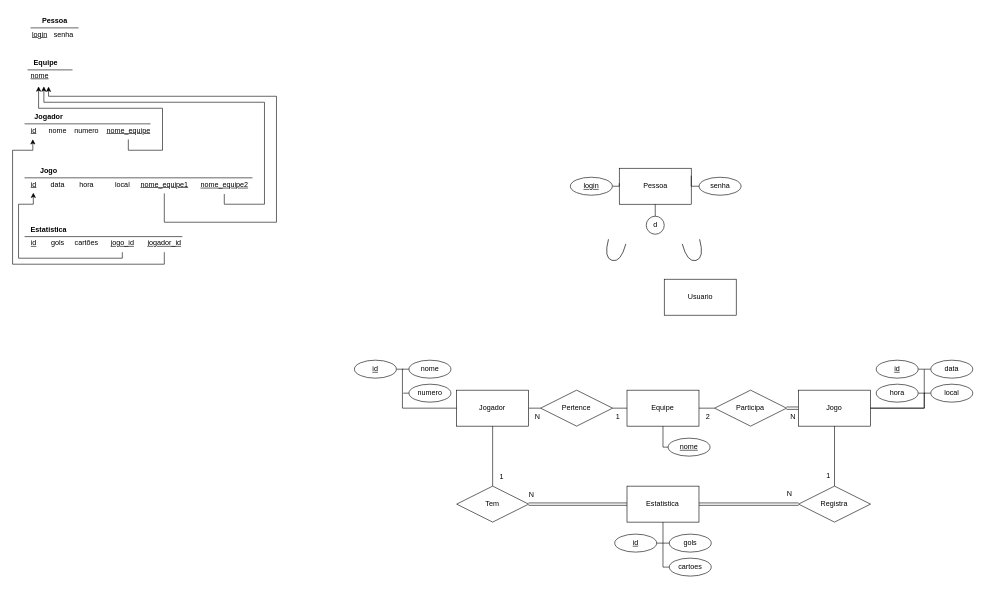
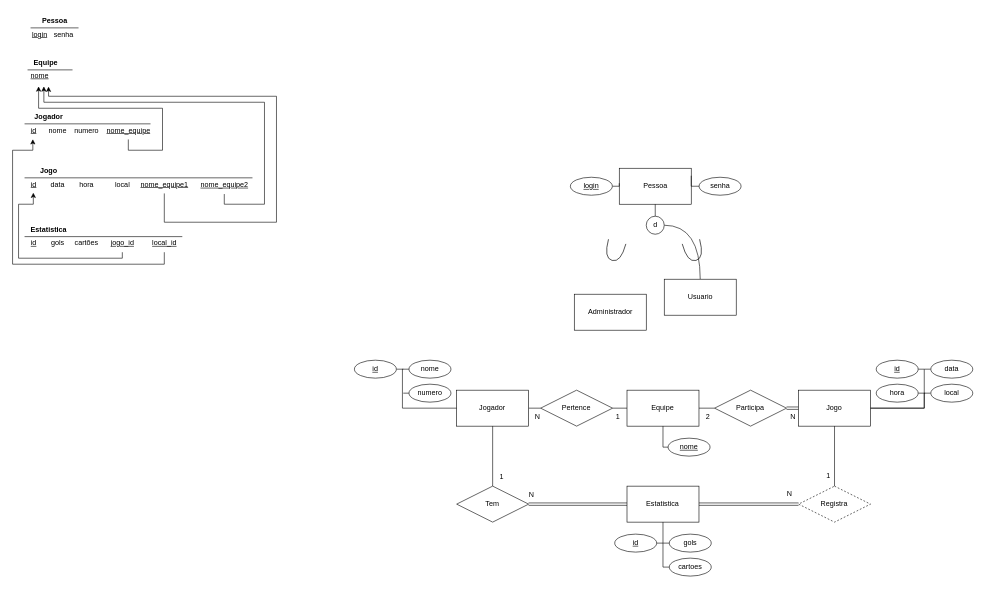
(164, 243) -> (164, 243)
none -> (694, 244)
none -> (610, 312)
(835, 504) -> (835, 504)
